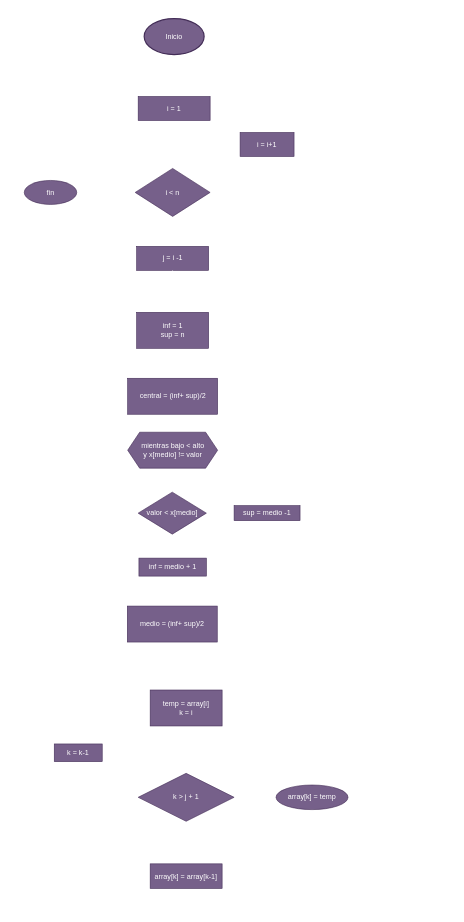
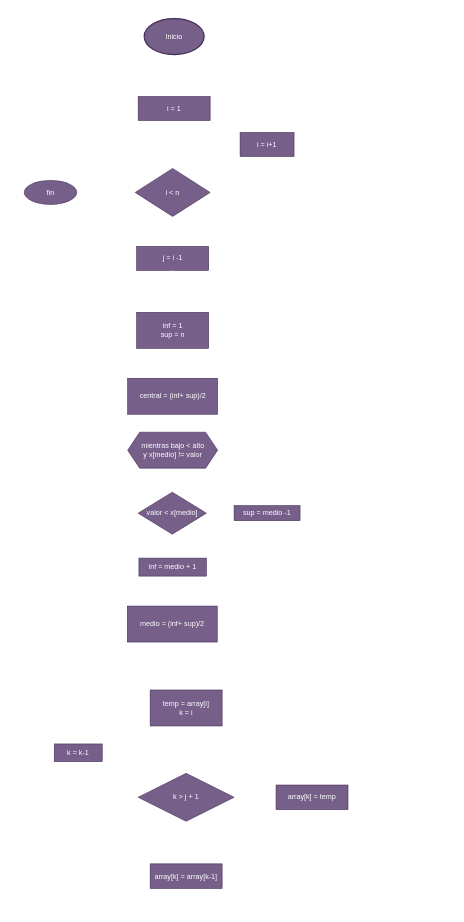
(312, 798) -> (312, 798)
